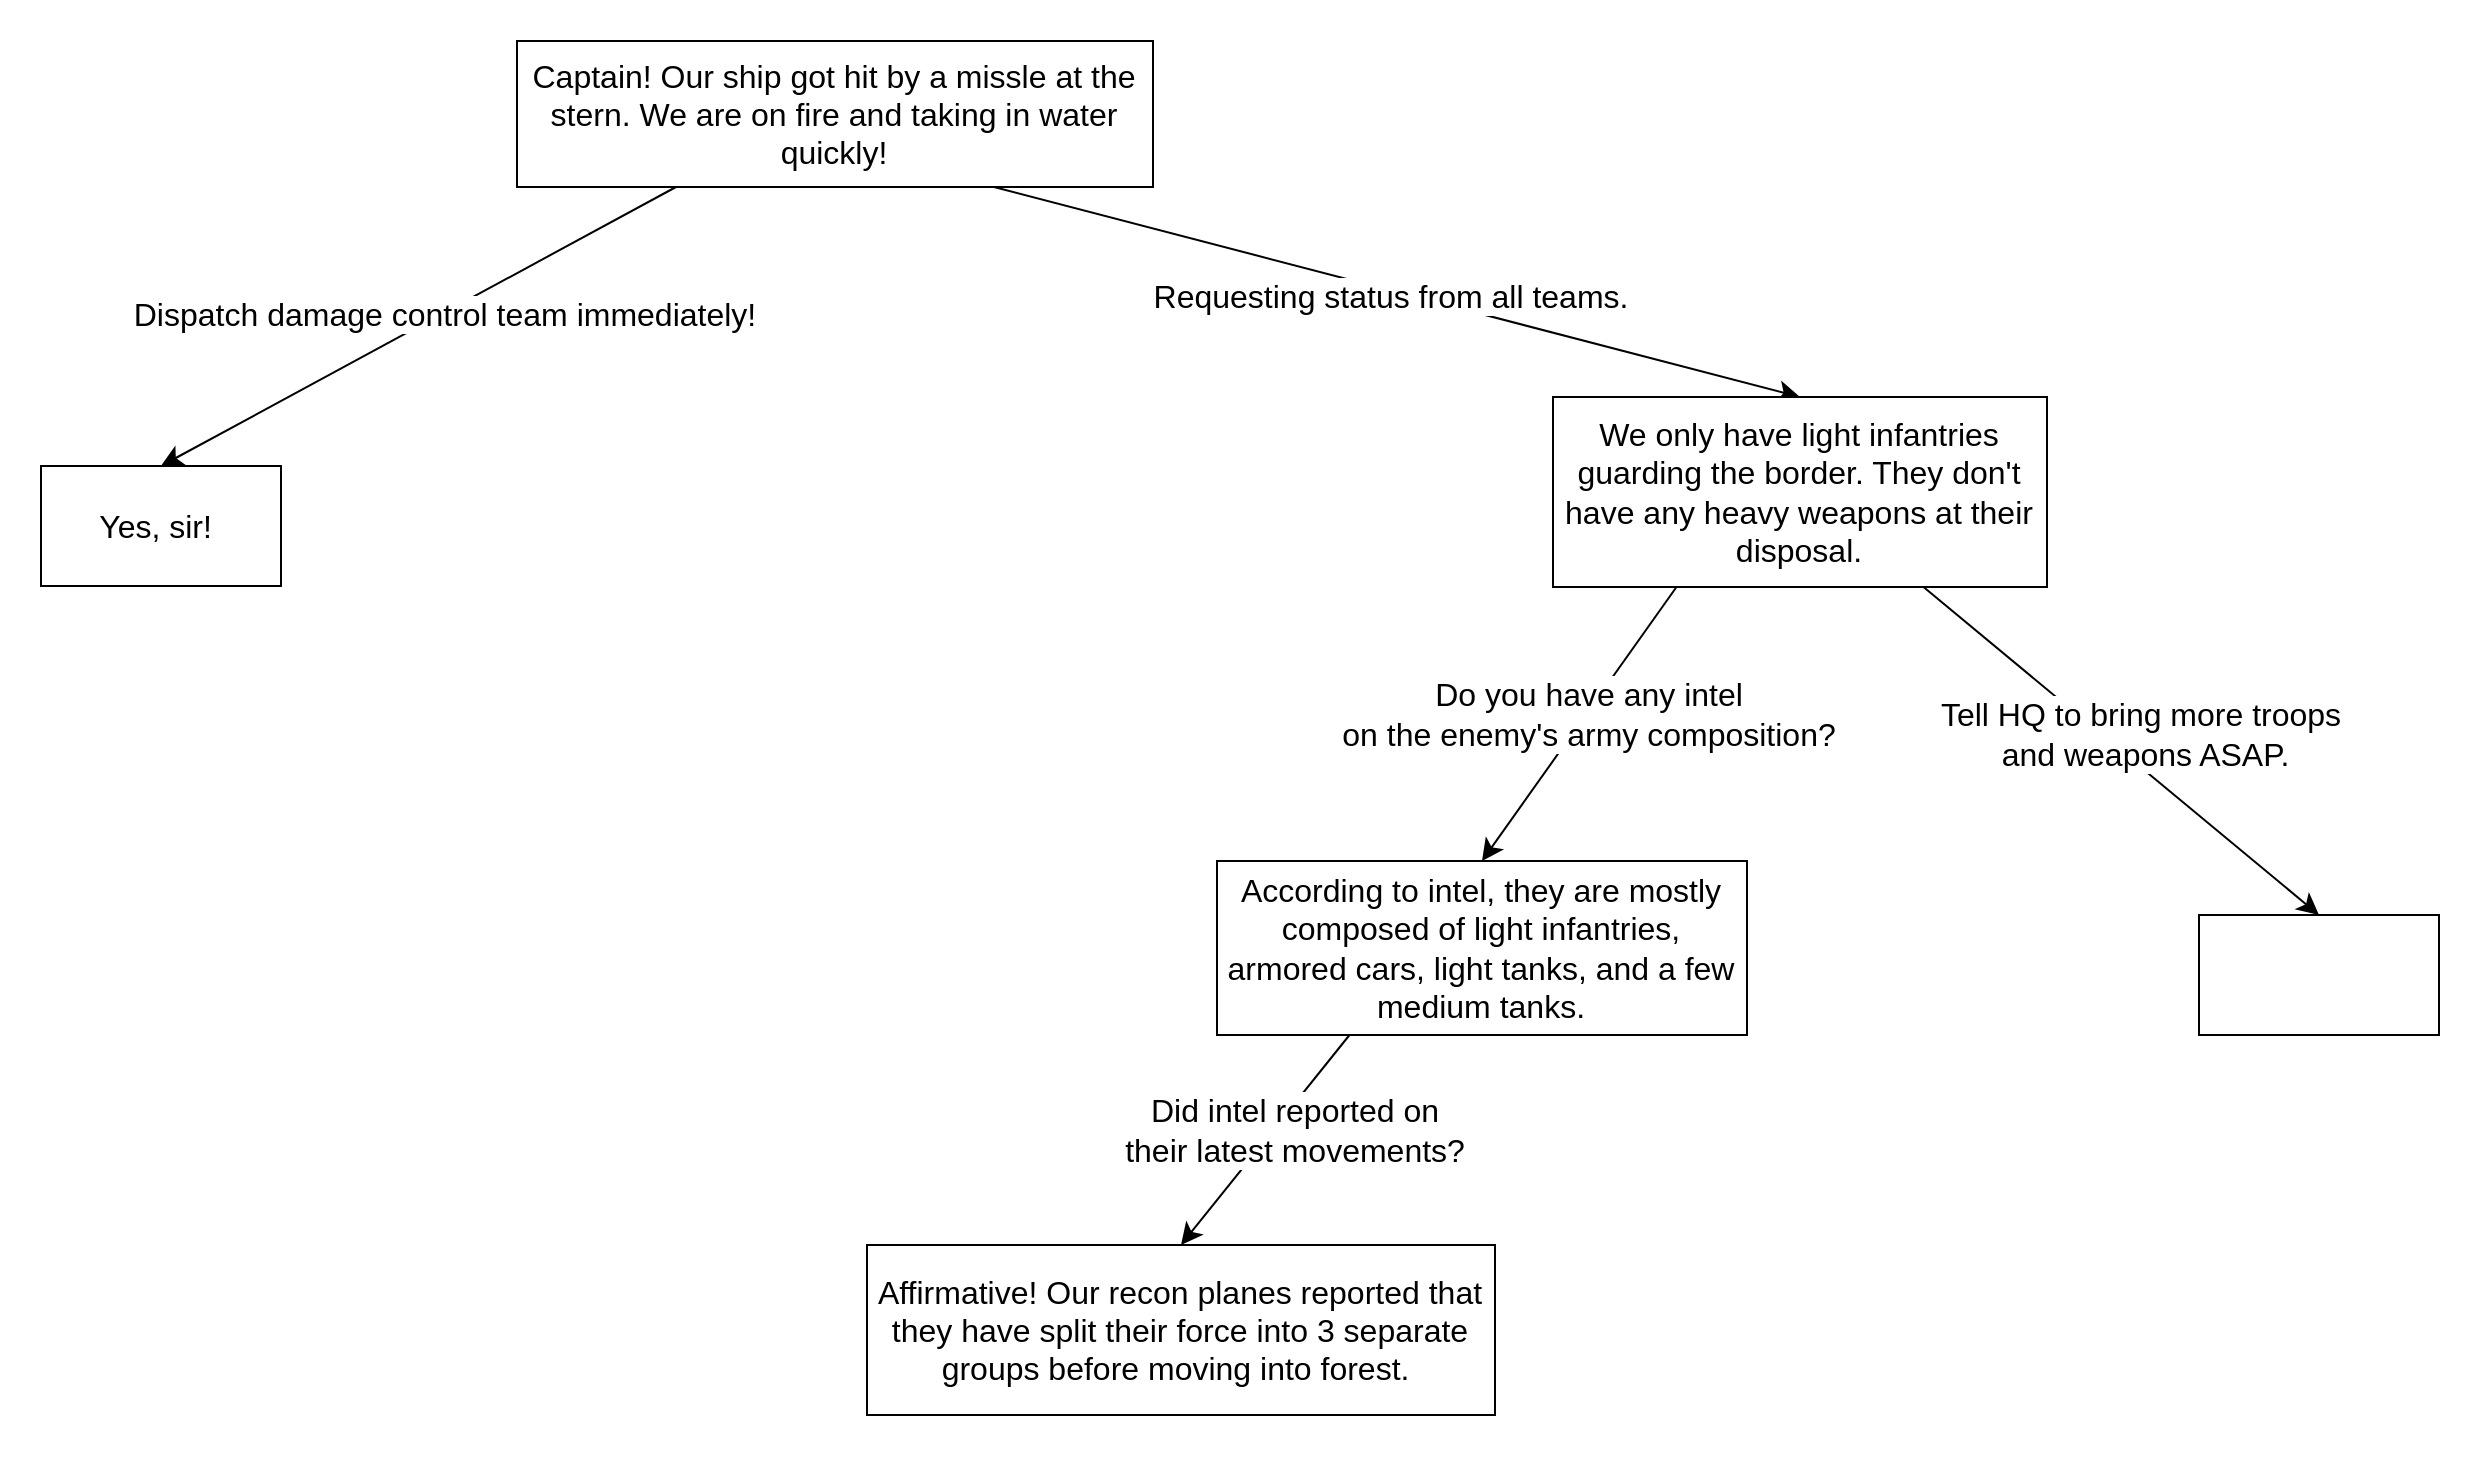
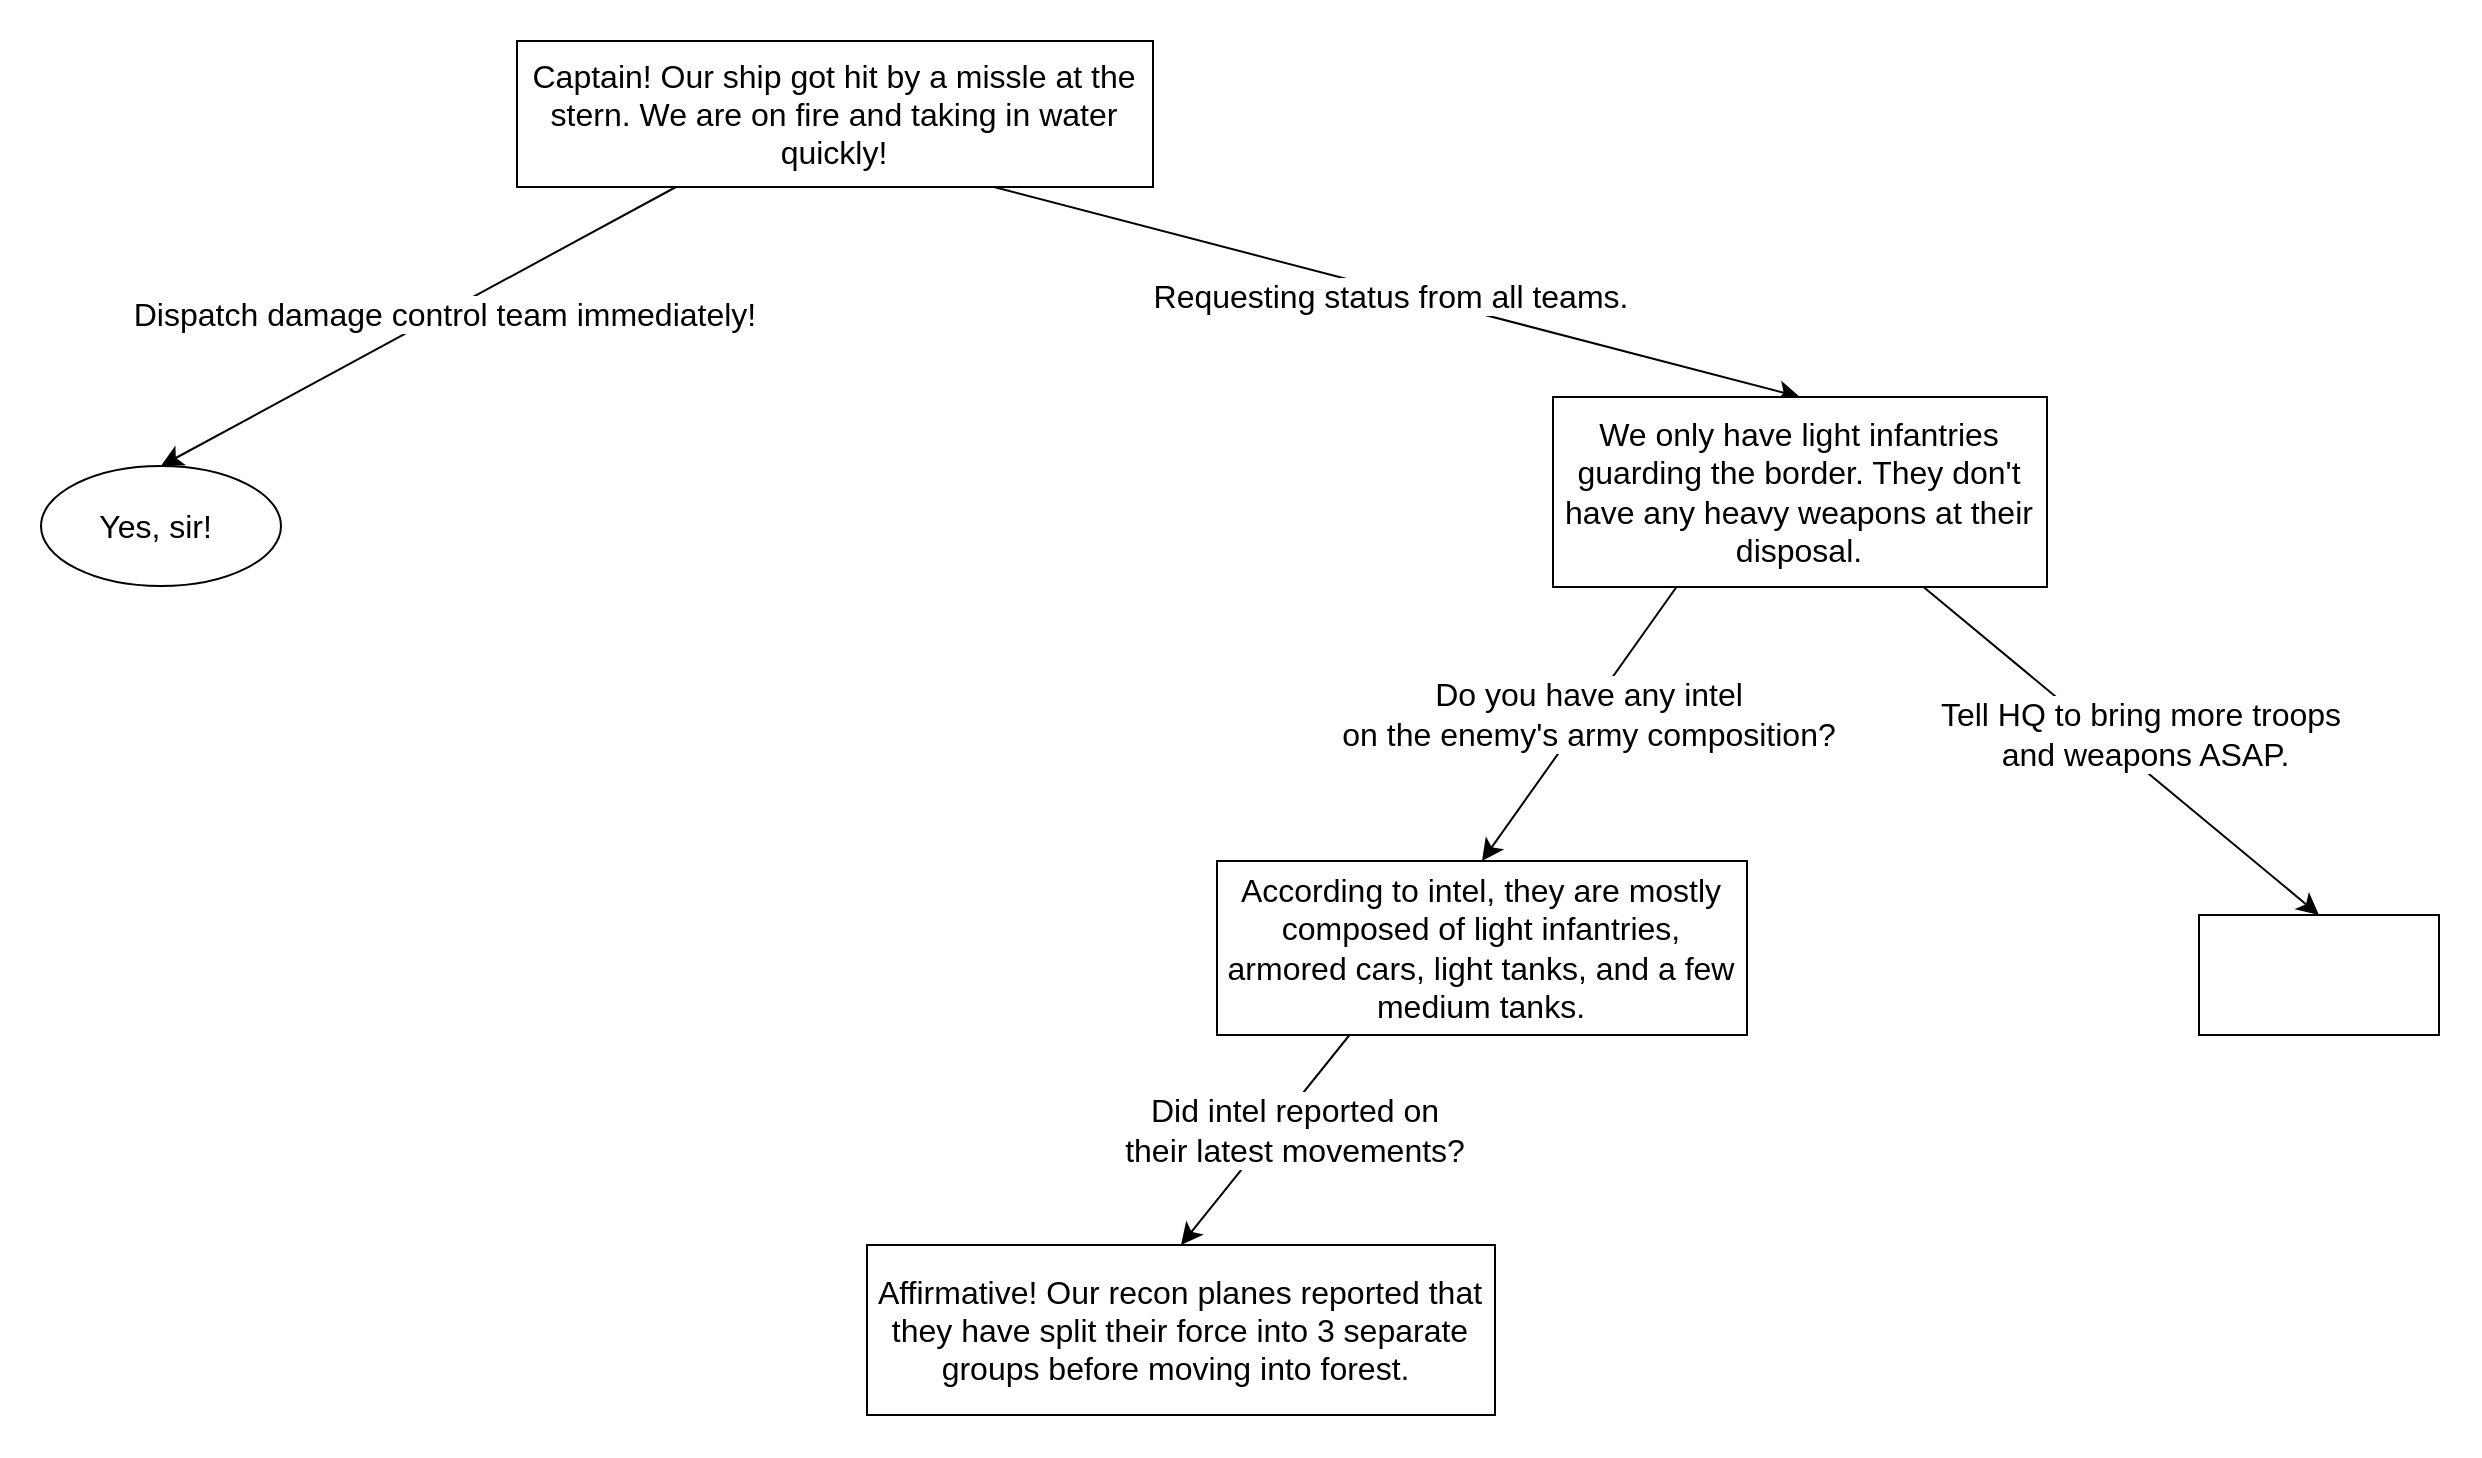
(161, 526) -> (161, 526)
